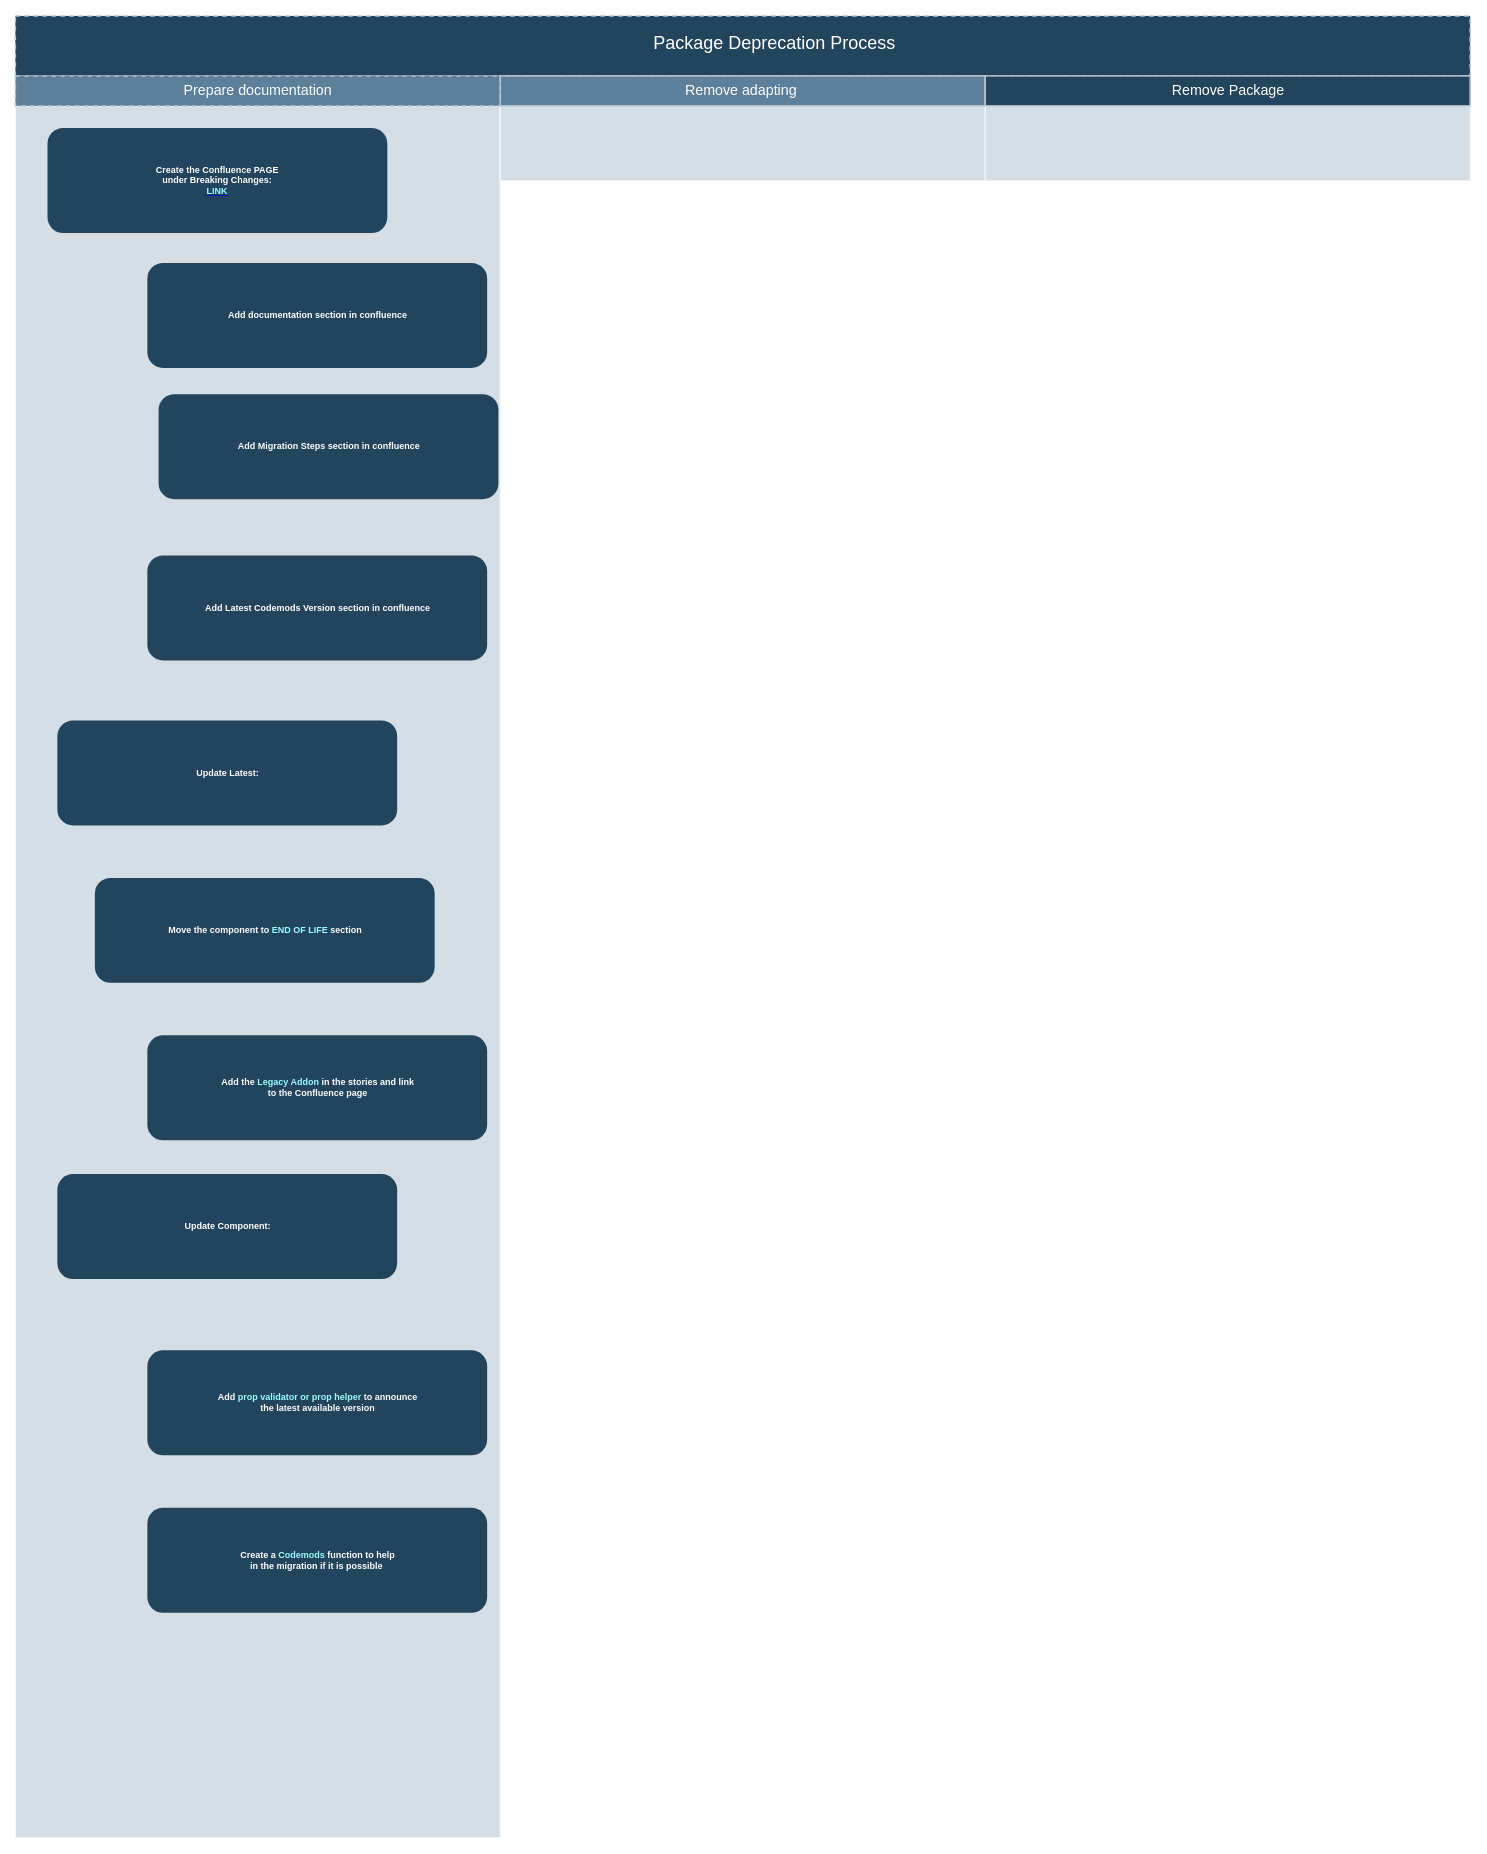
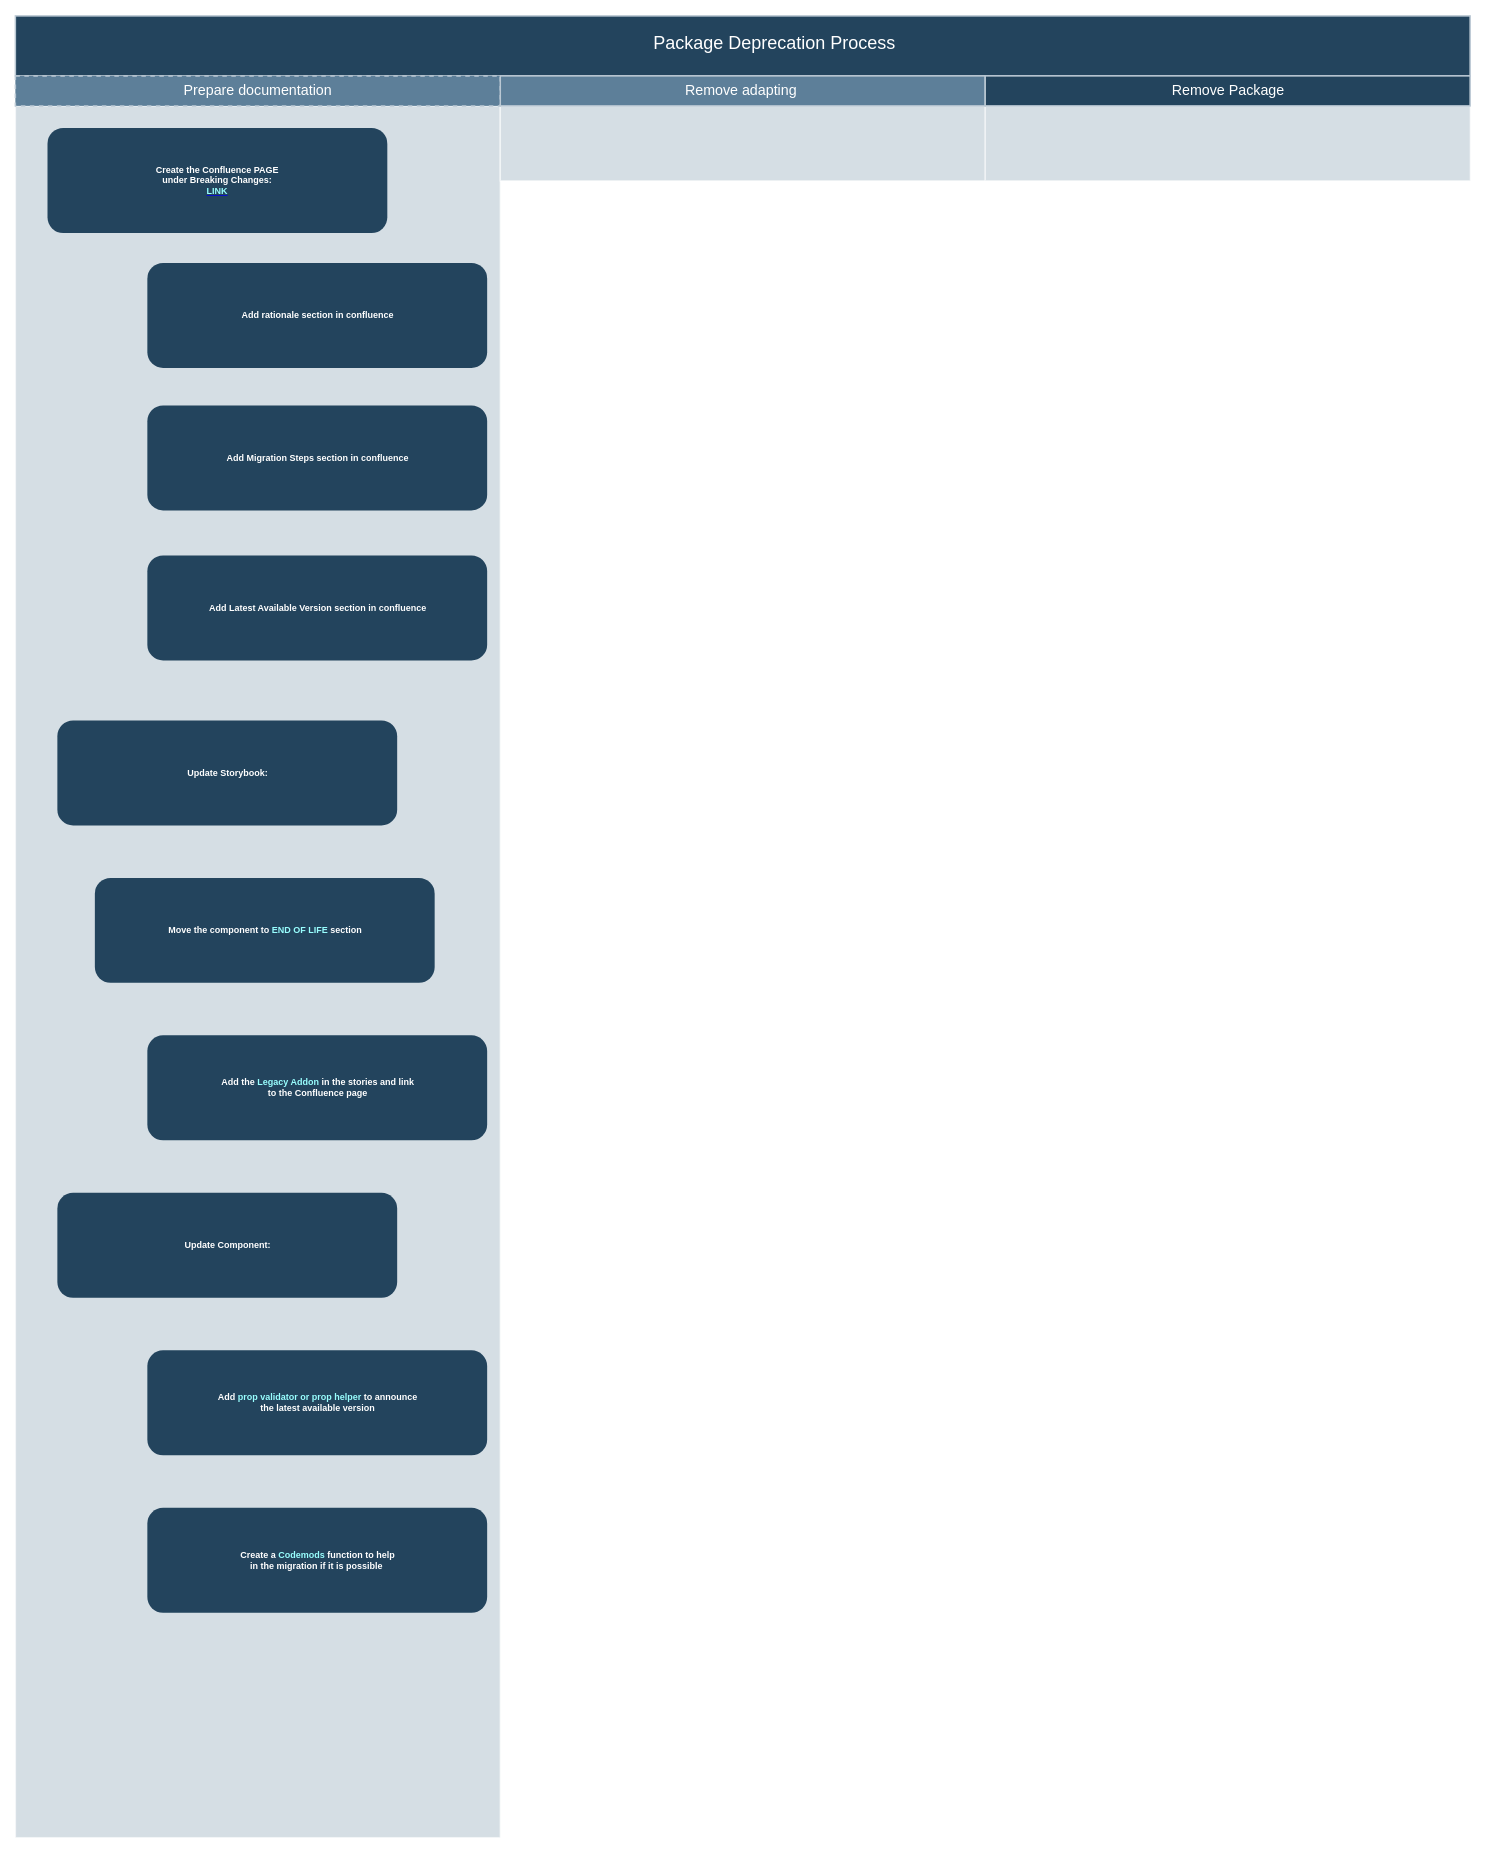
(743, 46) -> (743, 46)
(318, 315) -> (318, 315)
(329, 447) -> (317, 458)
(318, 608) -> (318, 608)
(228, 773) -> (228, 773)
(227, 1227) -> (227, 1245)
